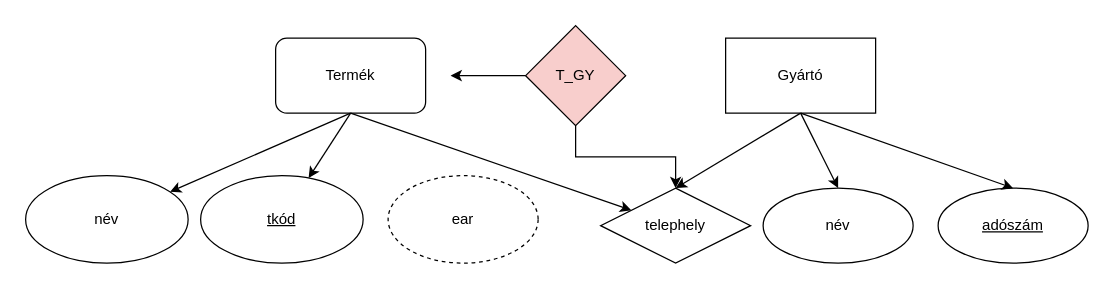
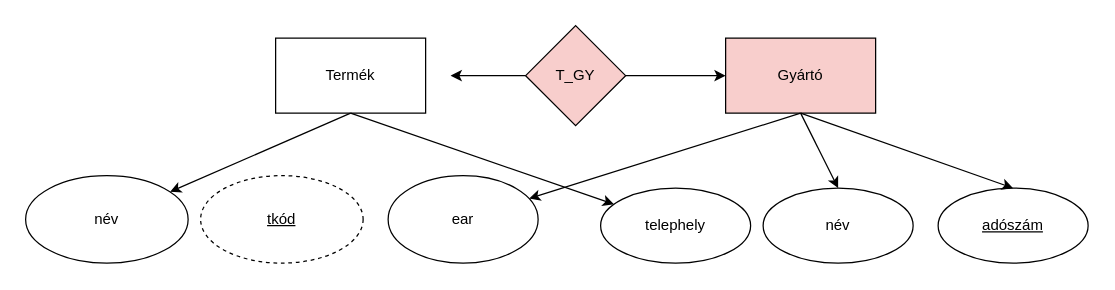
(351, 76) -> (351, 76)
(801, 76) -> (801, 76)
(331, 144) -> none
(740, 149) -> (735, 134)
(599, 157) -> (672, 76)
(282, 219) -> (282, 219)
(463, 219) -> (463, 219)
(676, 226) -> (676, 226)
